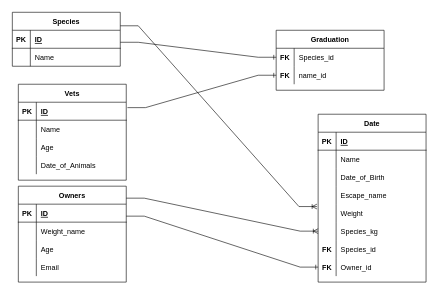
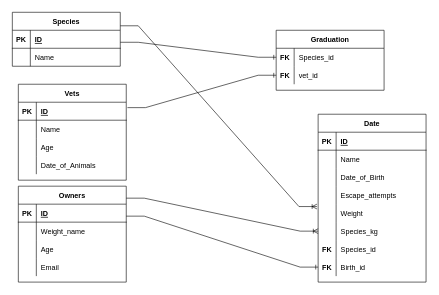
(312, 76) -> (310, 76)
(363, 196) -> (371, 196)
(356, 268) -> (355, 268)
